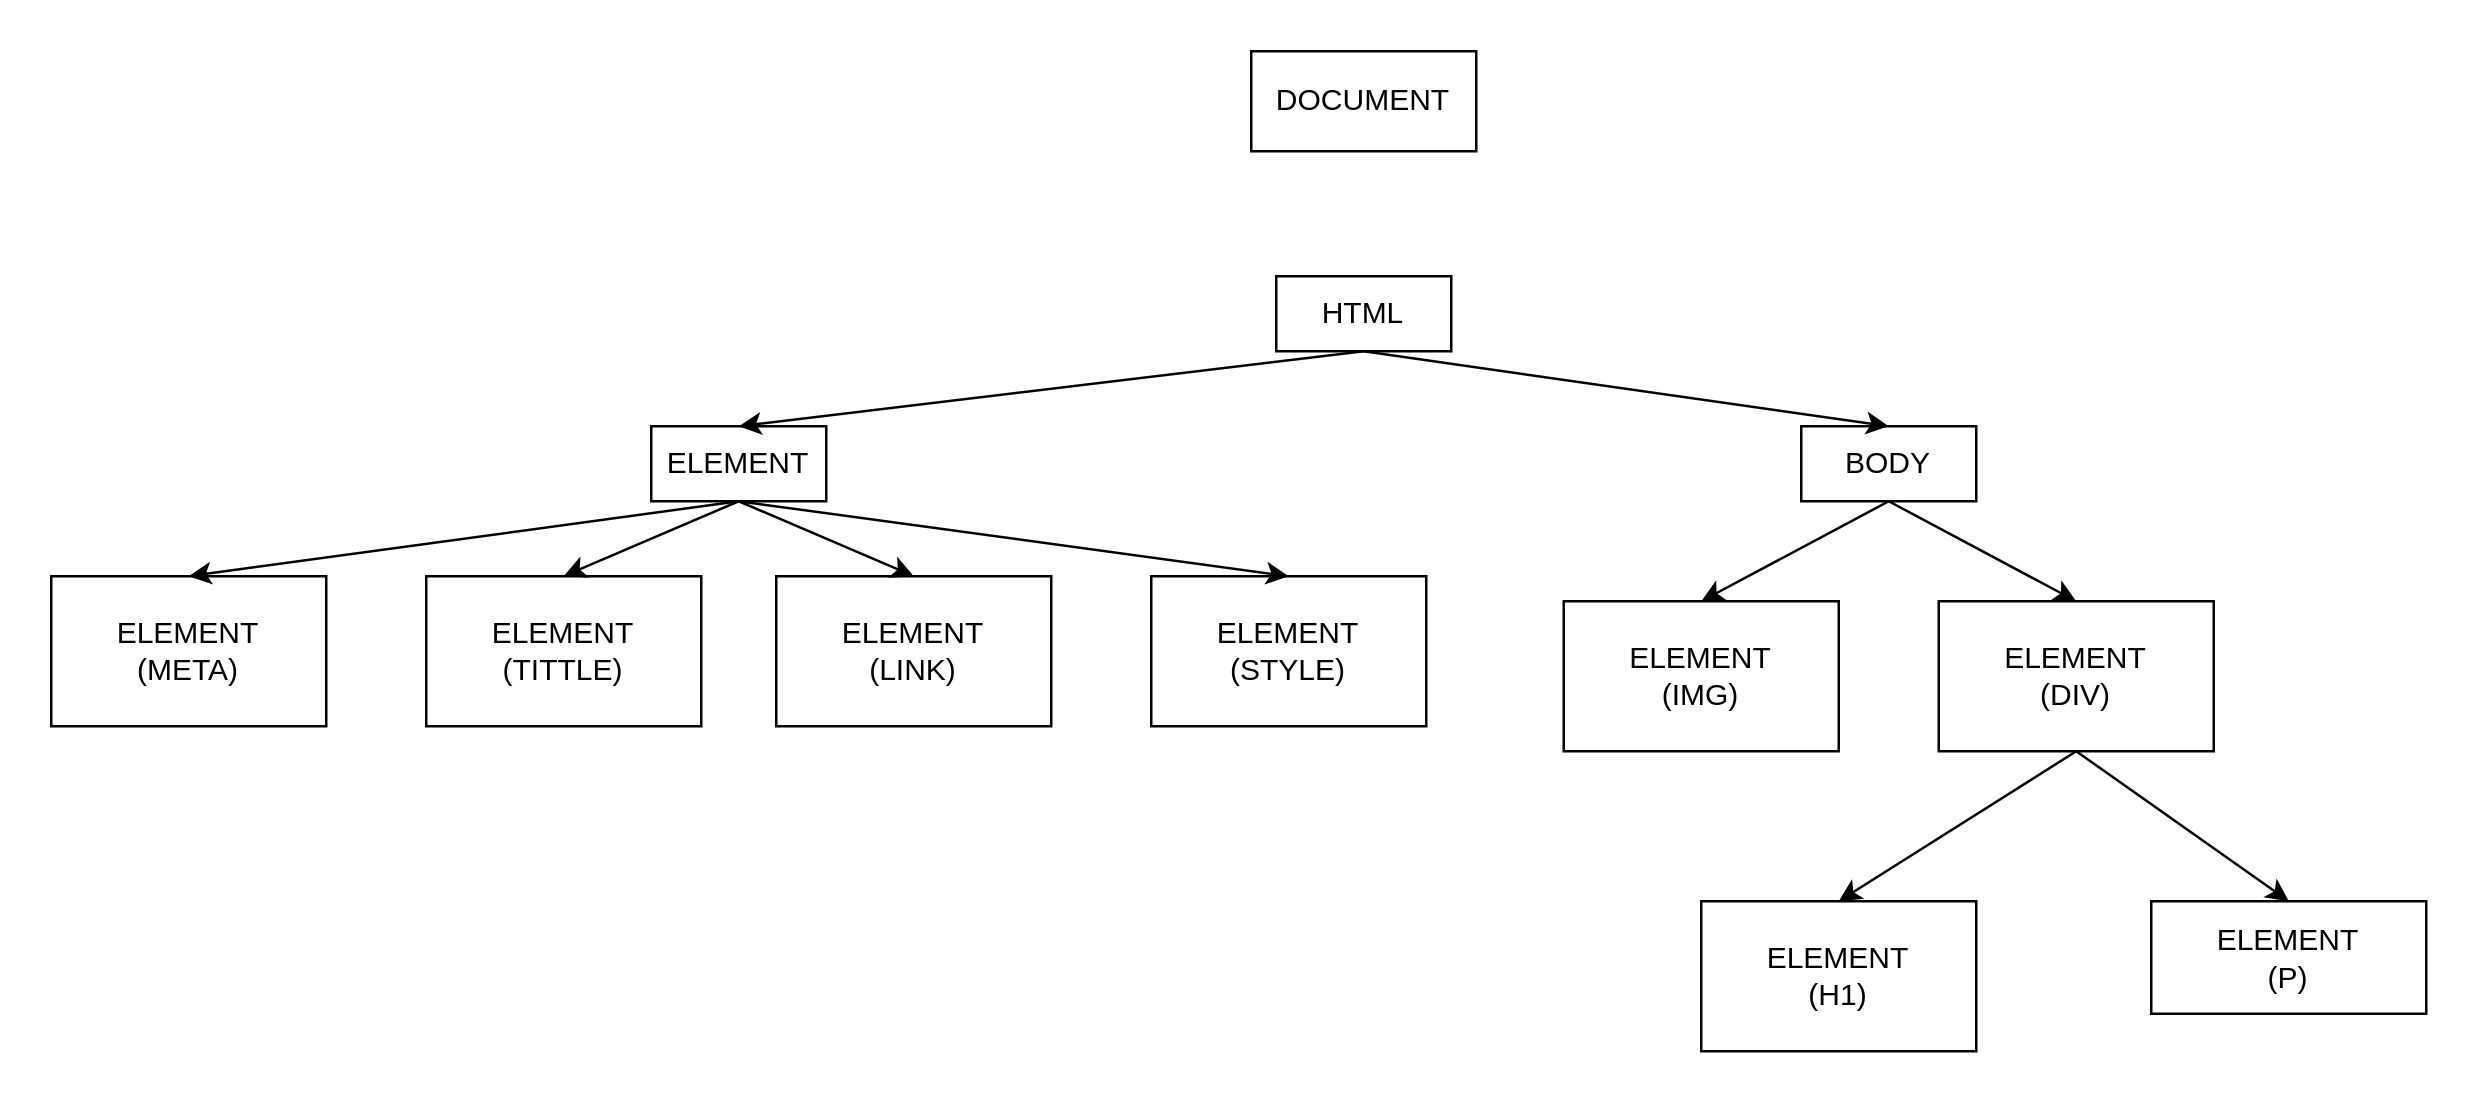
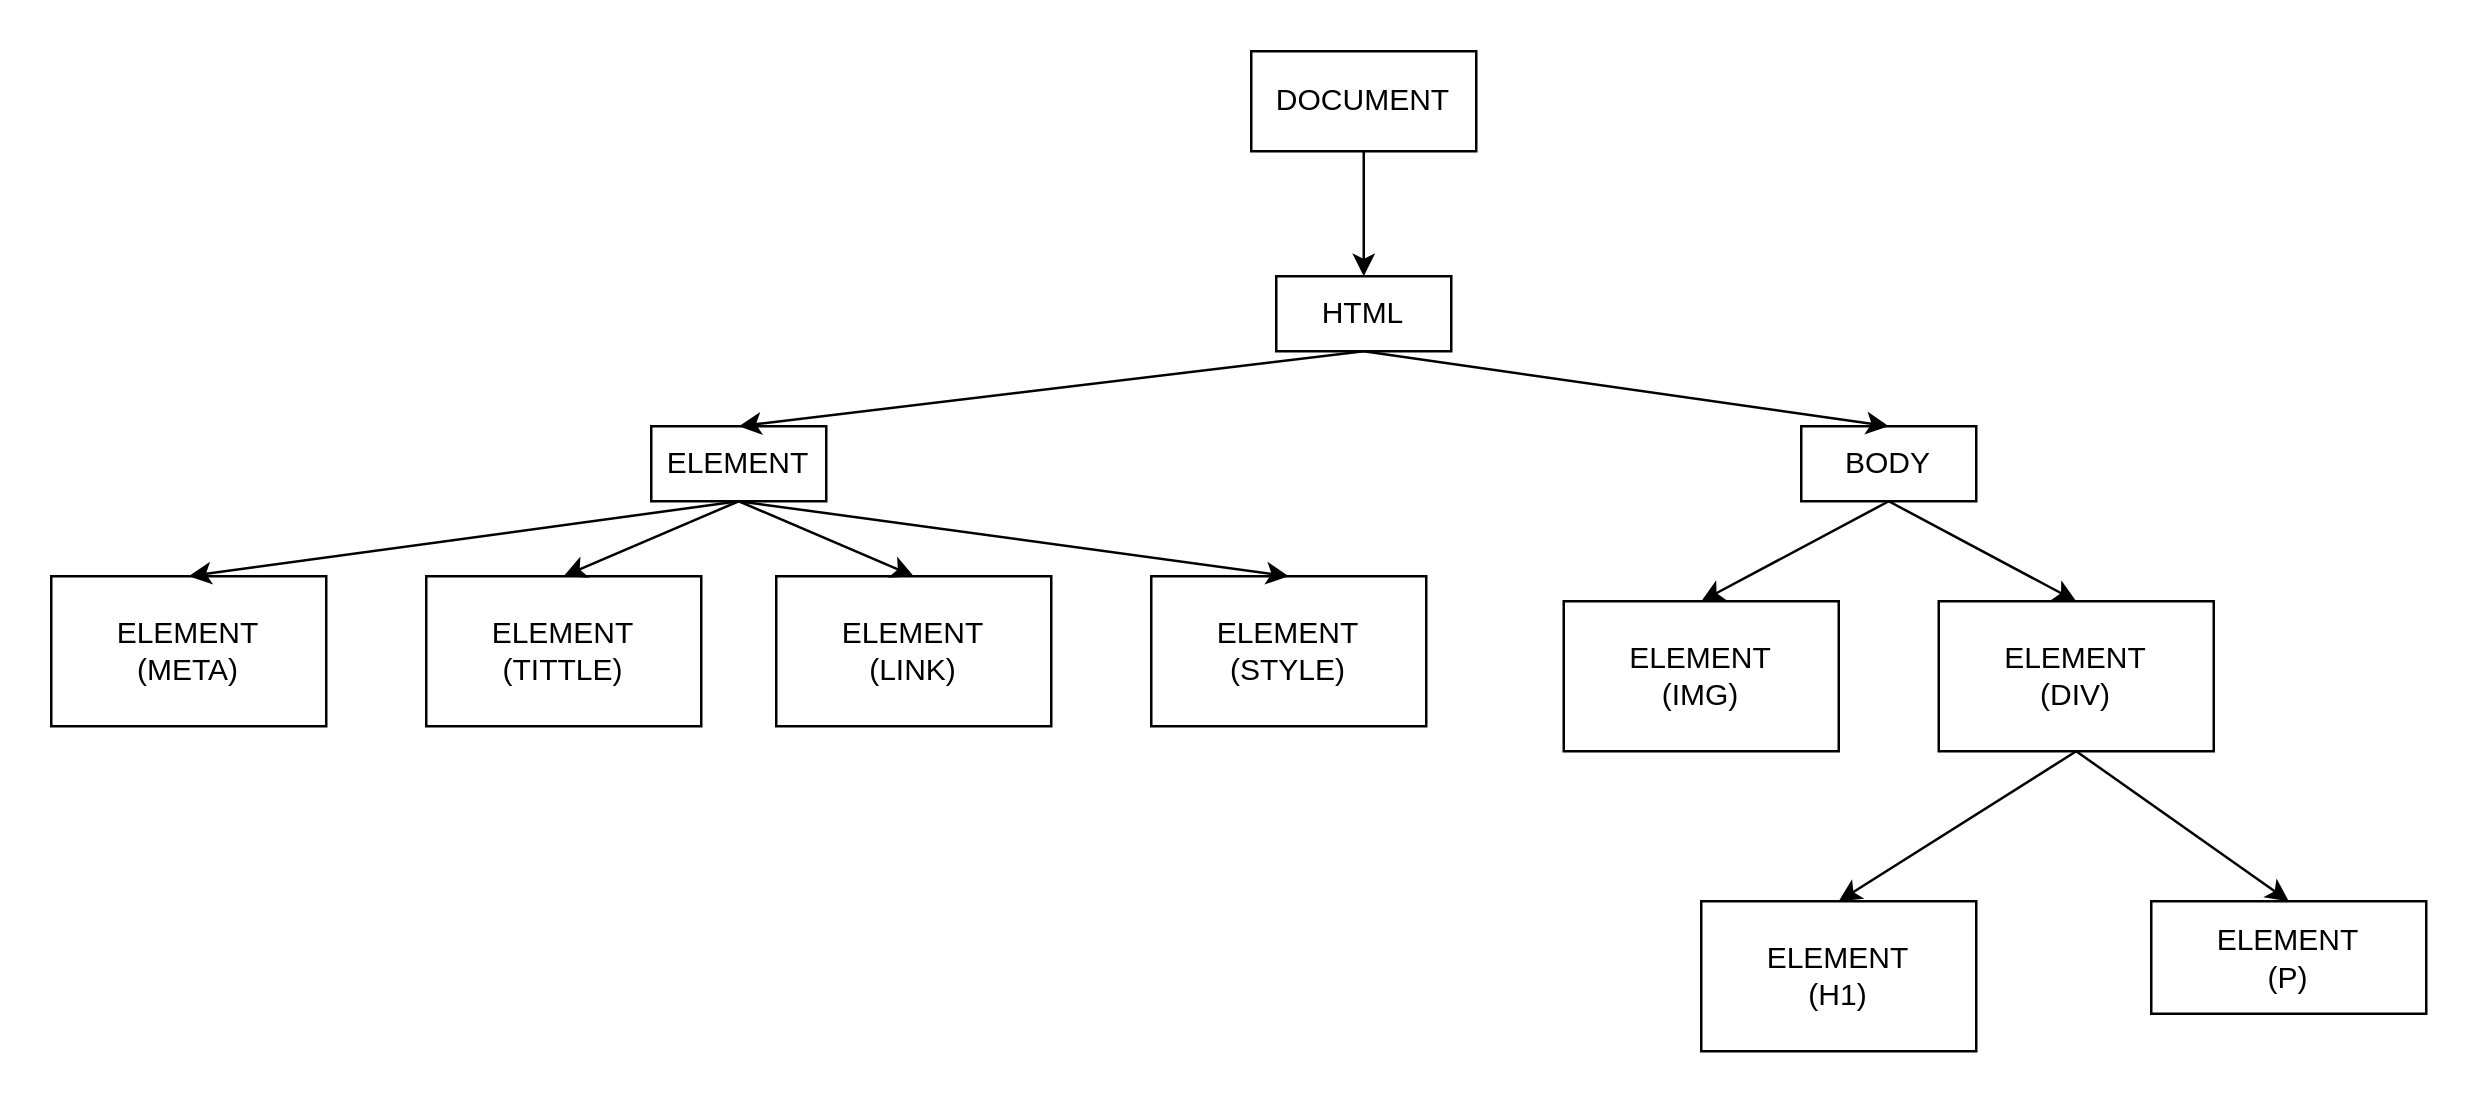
none -> (1364, 205)
